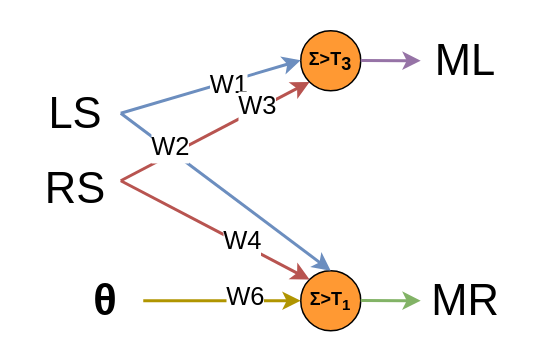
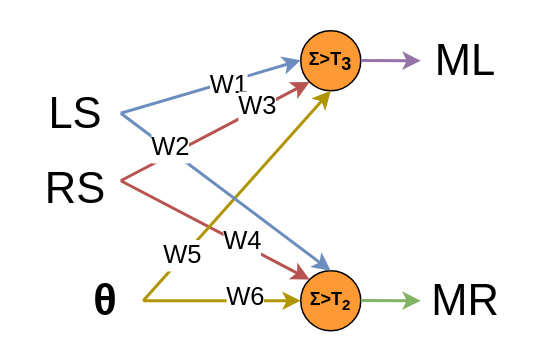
none -> (249, 182)
(331, 301) -> (331, 301)
